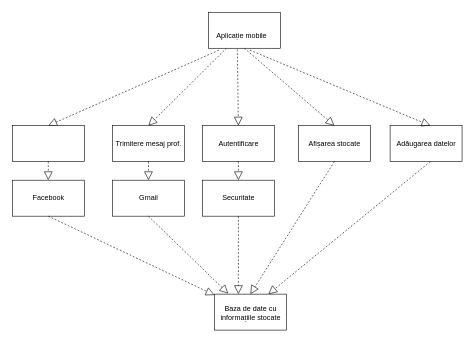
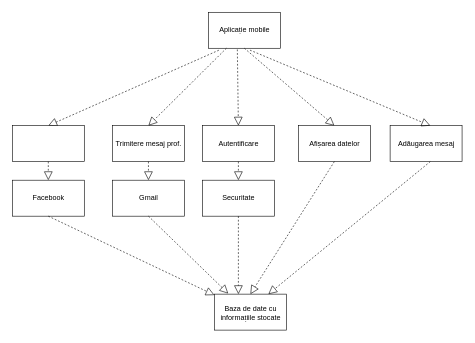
(242, 36) -> (245, 30)
(335, 144) -> (335, 144)
(427, 144) -> (427, 144)
